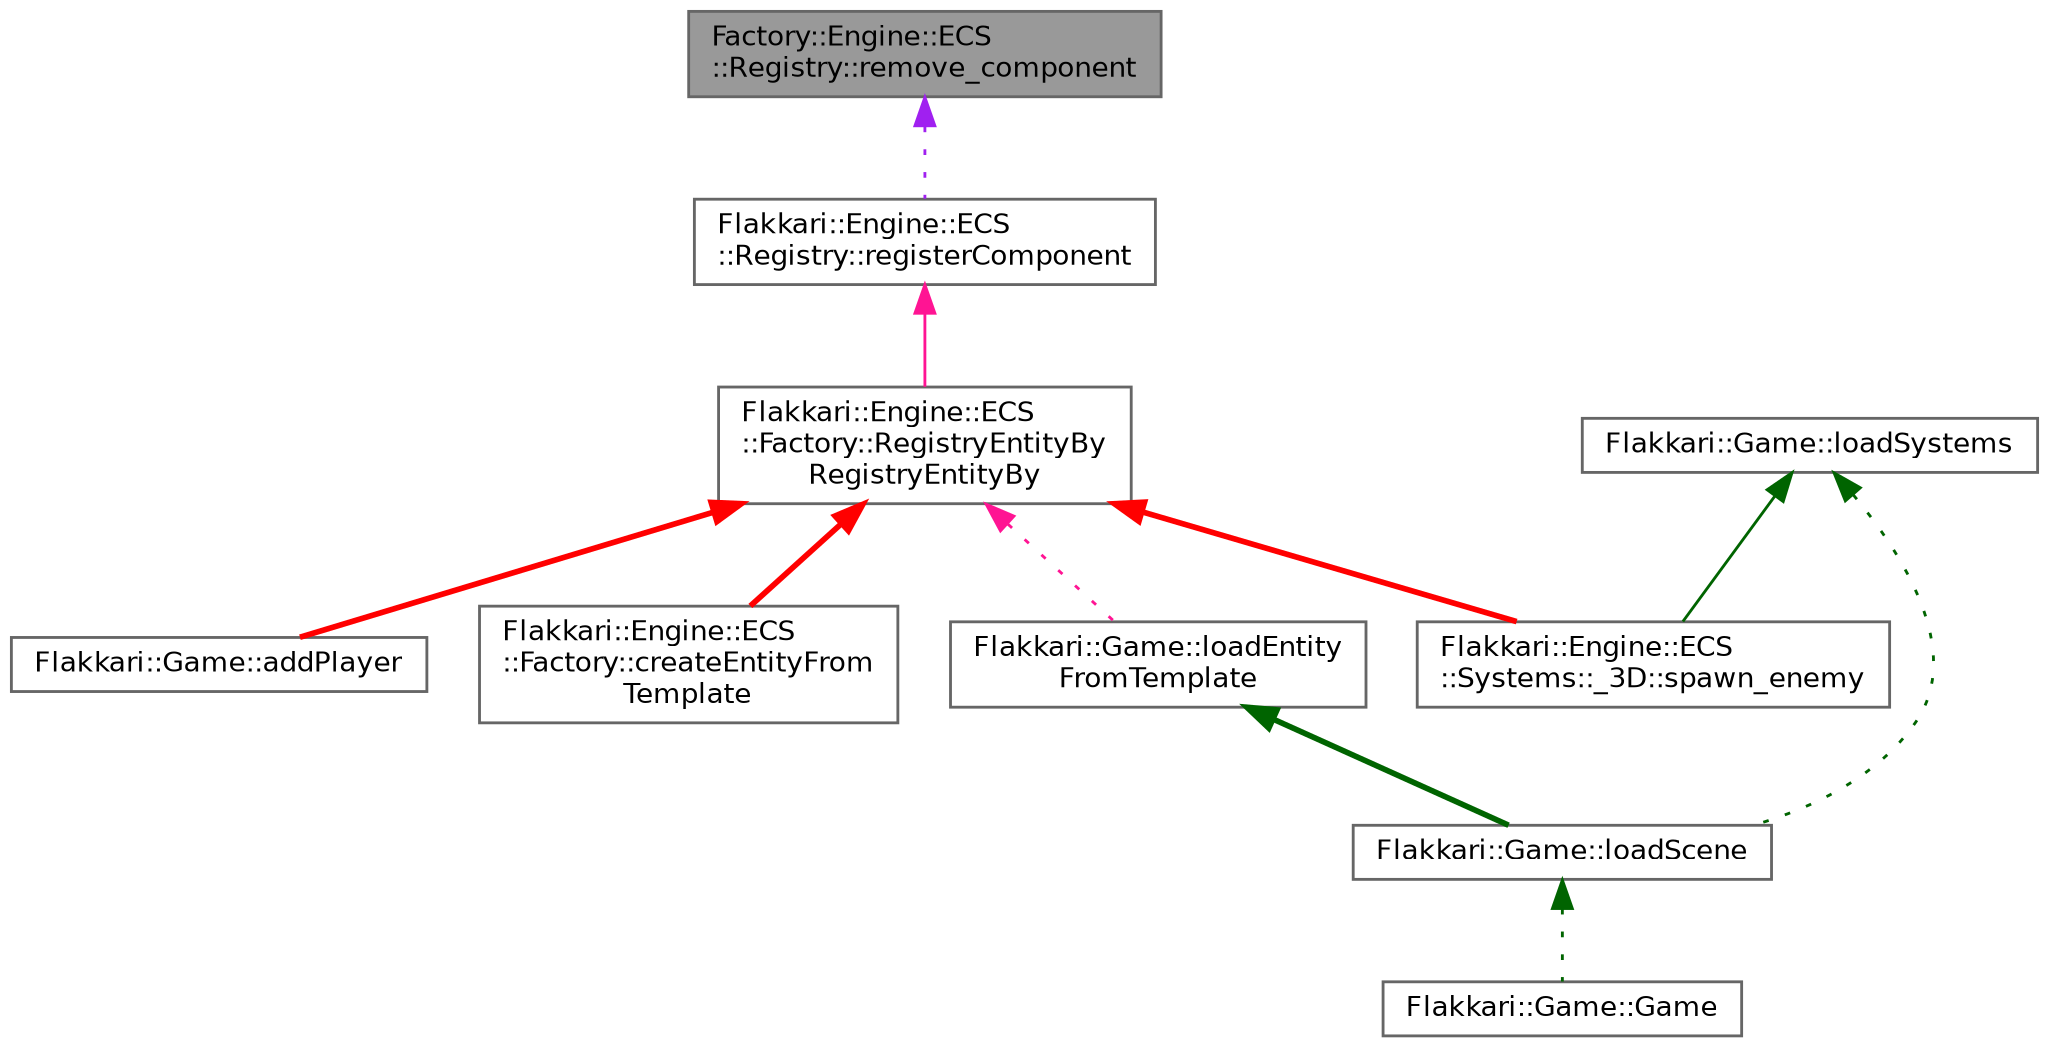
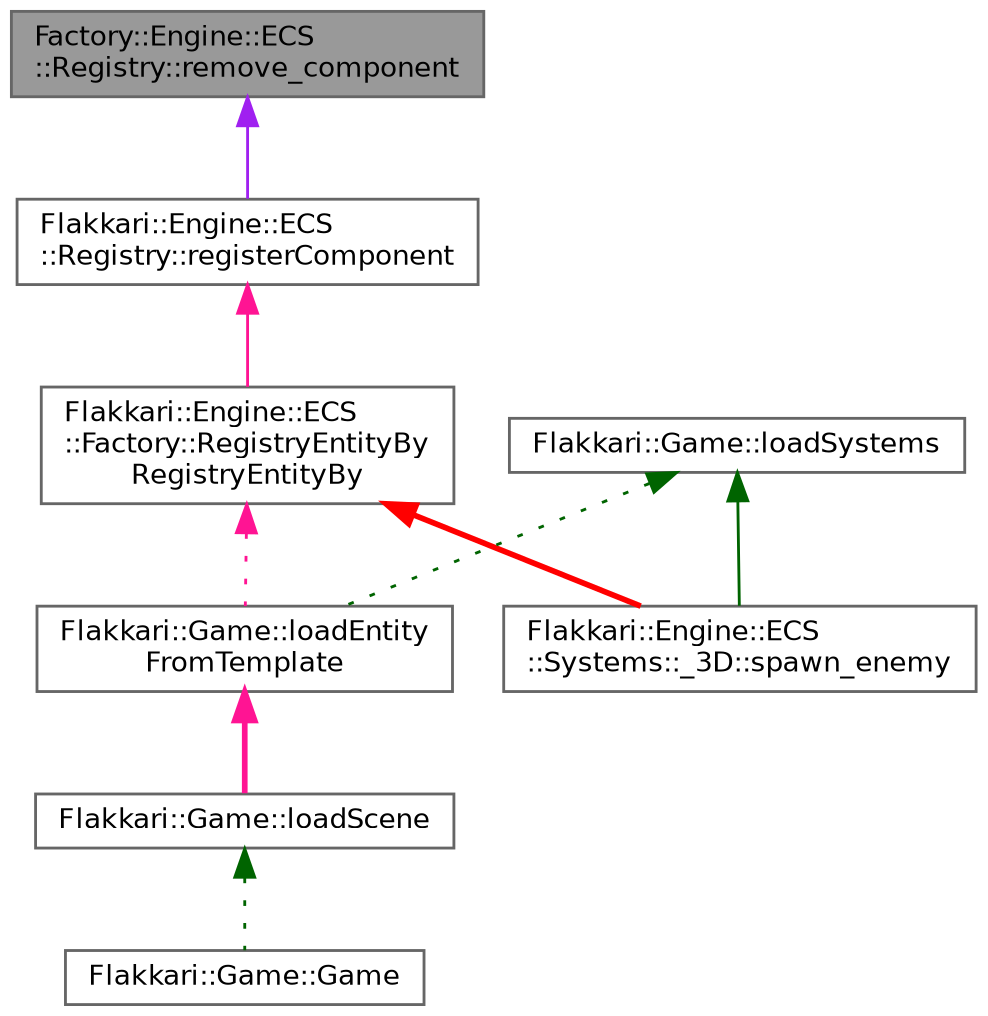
(925, 163) -> (248, 163)
(219, 665) -> none
(689, 665) -> none
(1928, 697) -> (520, 536)
(1391, 772) -> (245, 757)
